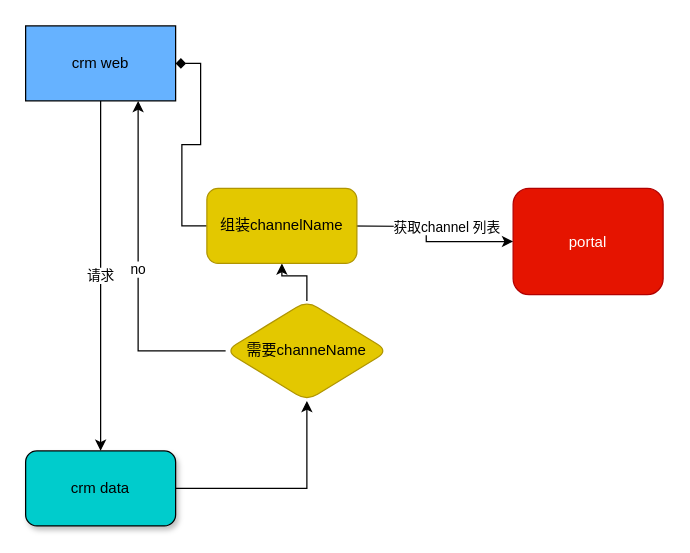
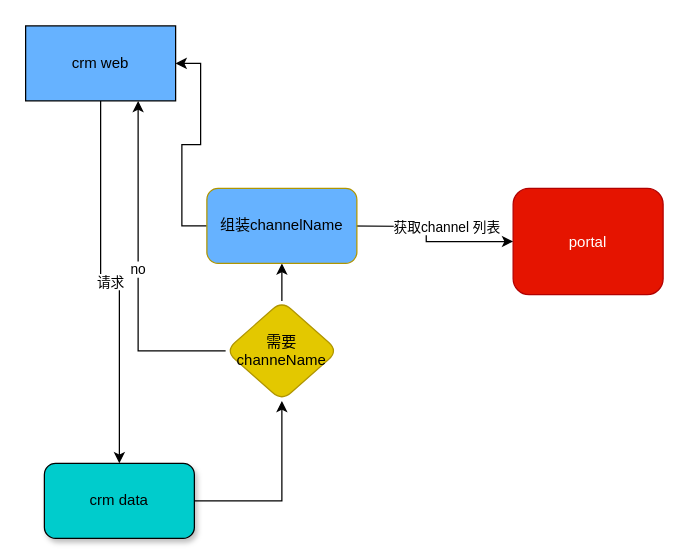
(186, 63) -> (185, 63)
(282, 226) -> (282, 226)
(307, 351) -> (282, 351)
(101, 488) -> (119, 501)
